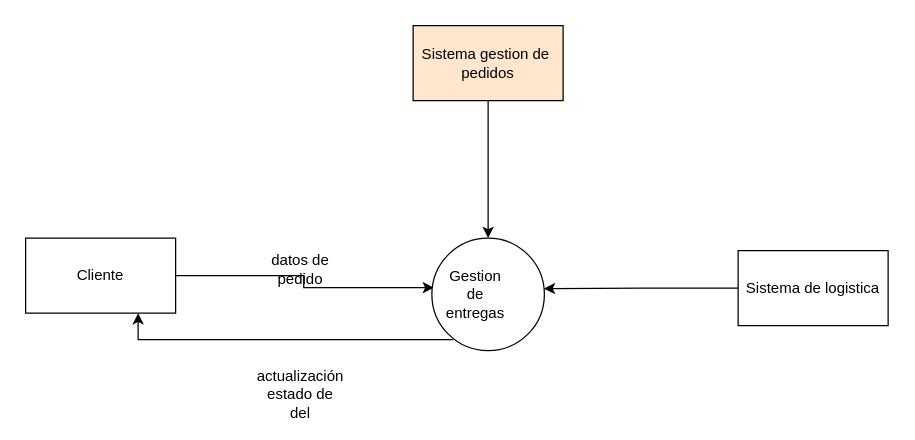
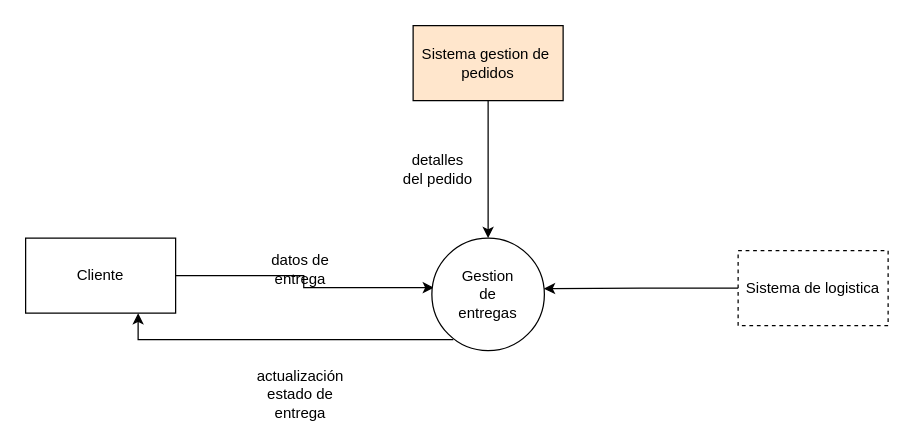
none -> (438, 169)
(301, 269) -> (301, 269)
(813, 288) -> (813, 288)
(476, 294) -> (488, 294)
(301, 394) -> (301, 394)
